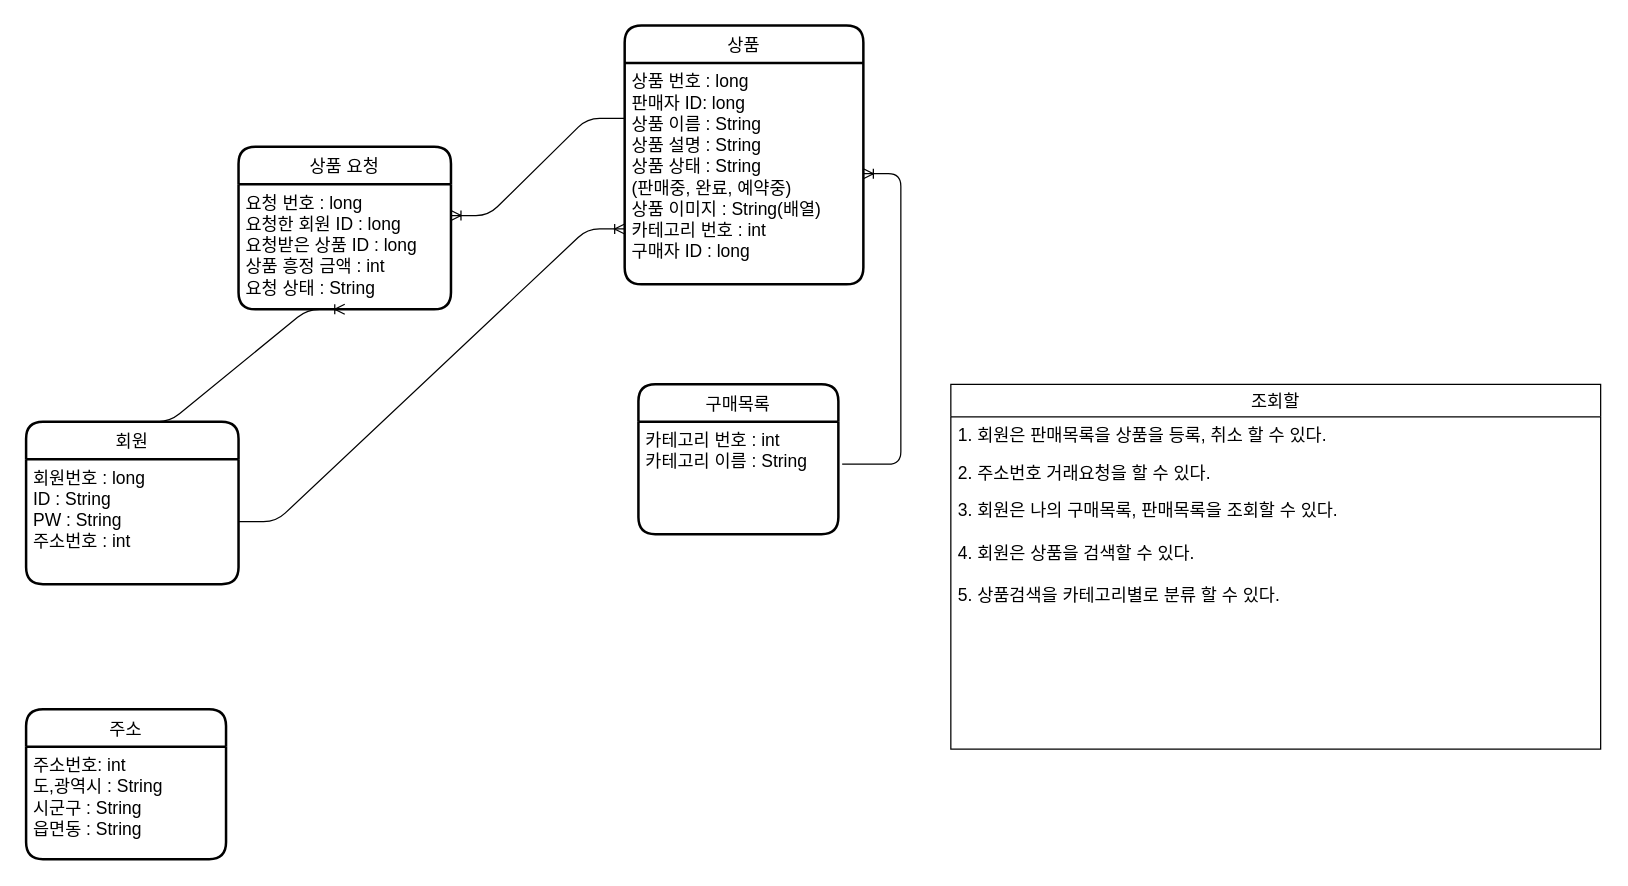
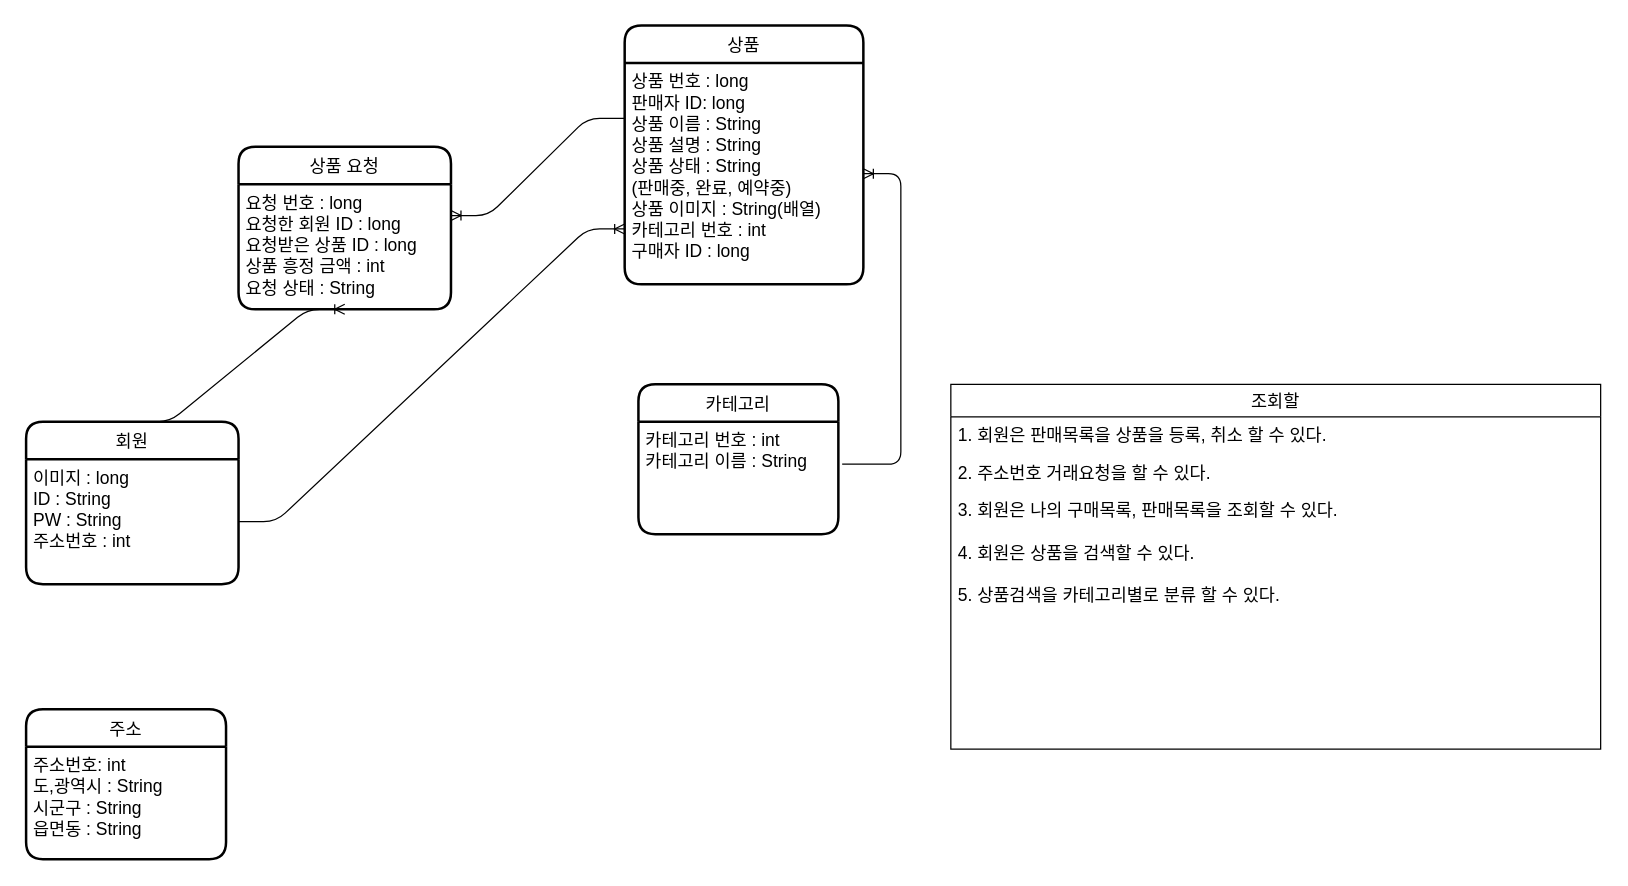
(738, 404) -> (738, 404)
(93, 478) -> (84, 478)
